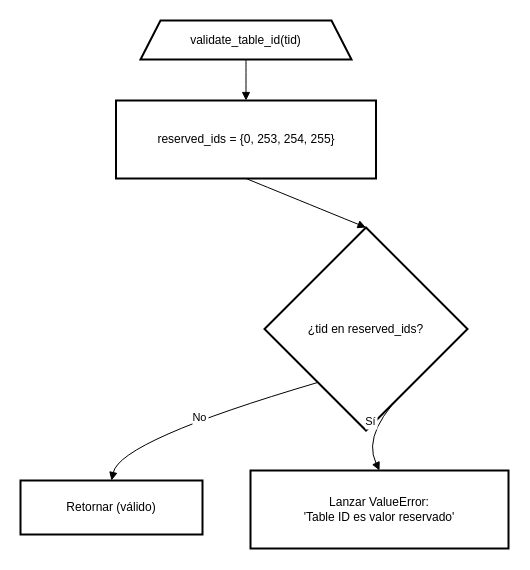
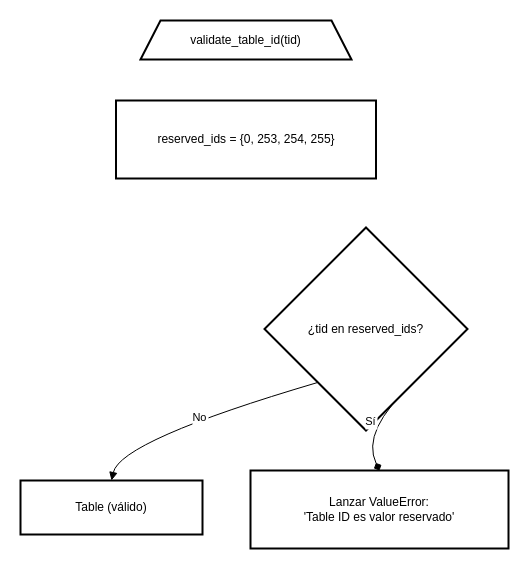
(246, 76) -> none
(304, 202) -> none
(375, 461) -> (375, 462)
(112, 508) -> (112, 508)
